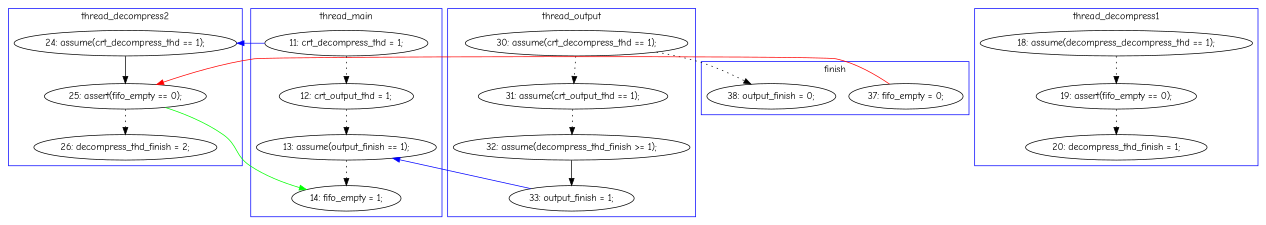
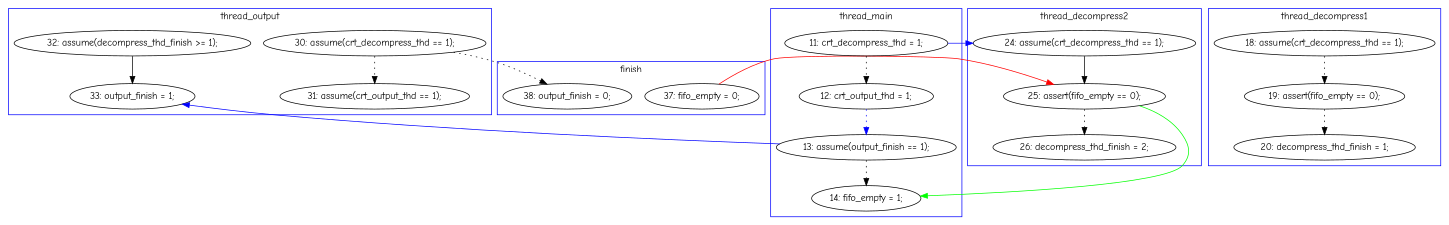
(1116, 43) -> (1325, 43)
(346, 118) -> (866, 118)
(572, 118) -> none
(465, 174) -> (484, 130)
